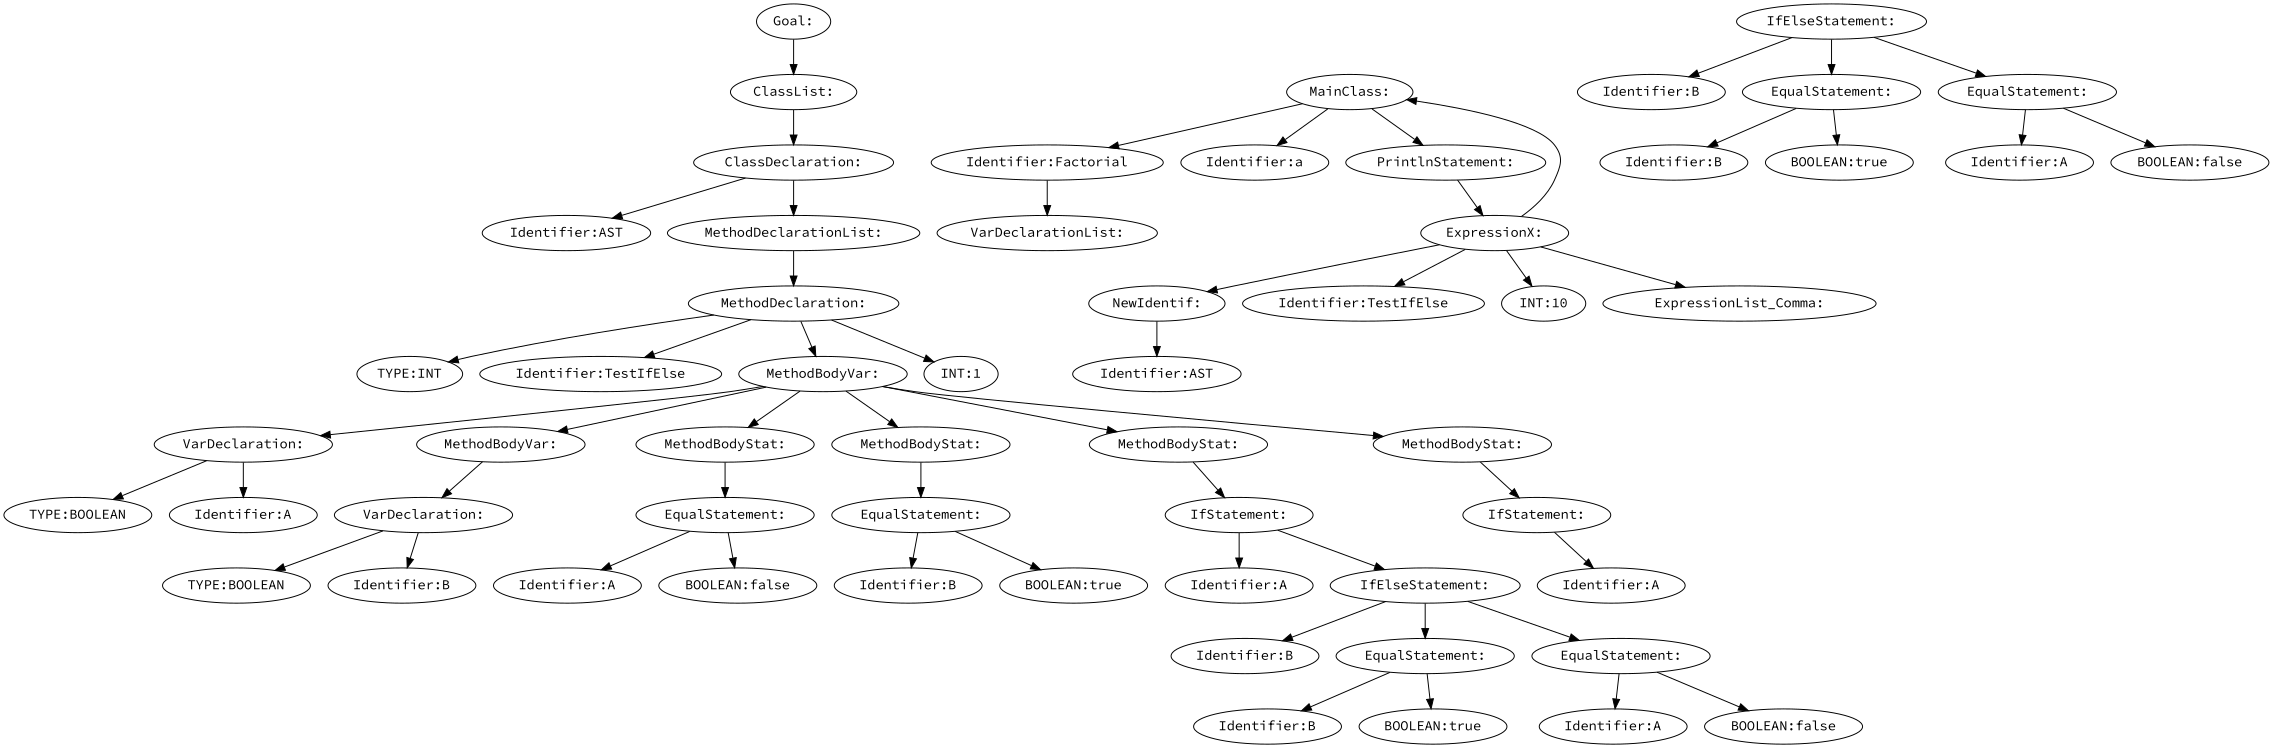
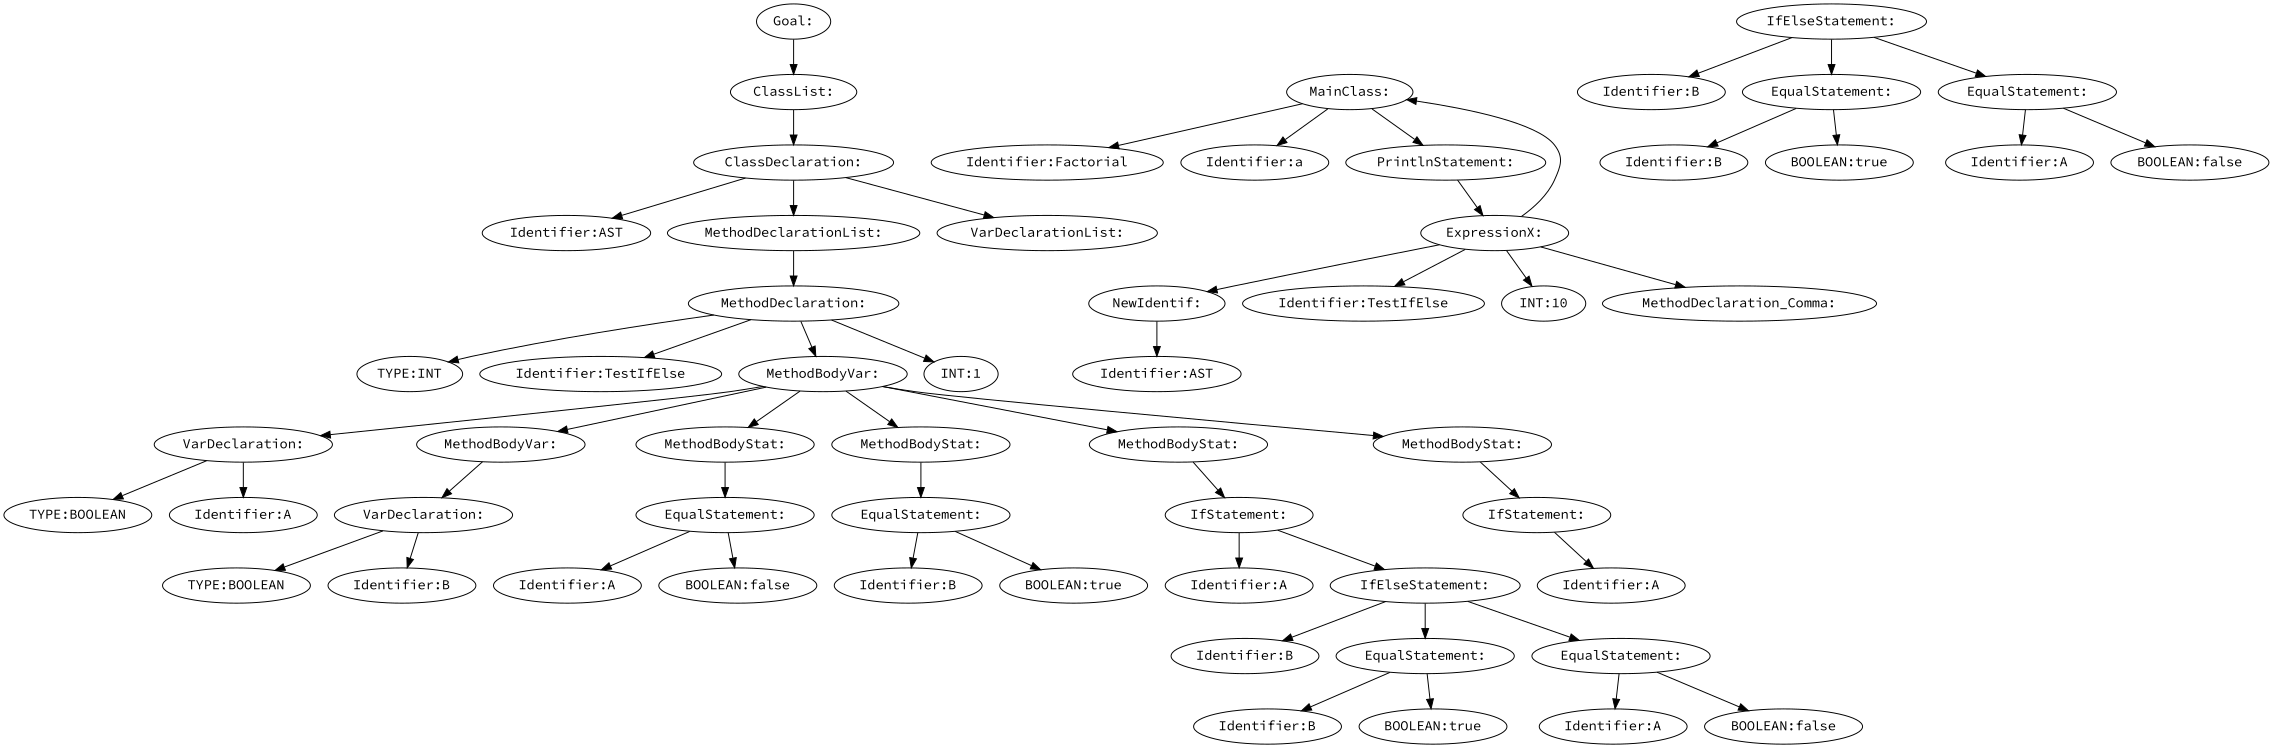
(1047, 193) -> (915, 196)
(1739, 304) -> (1739, 304)
